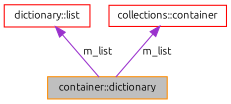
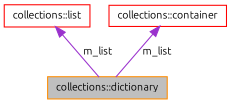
(47, 16) -> (47, 16)
(107, 88) -> (107, 88)
